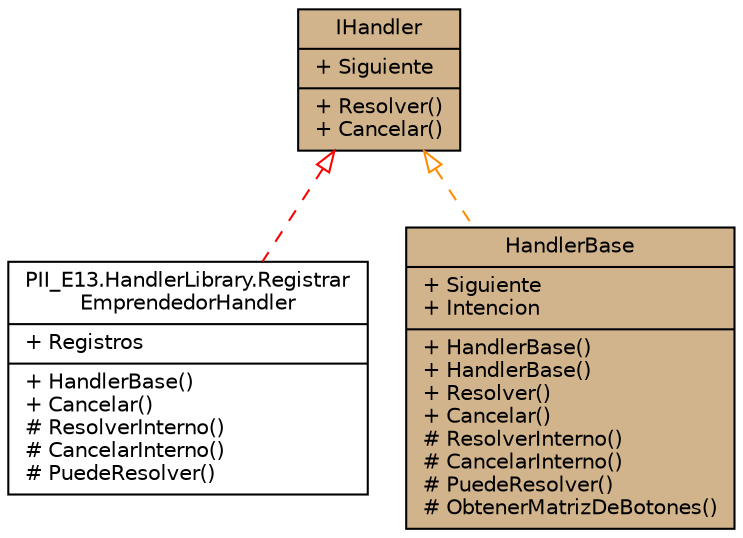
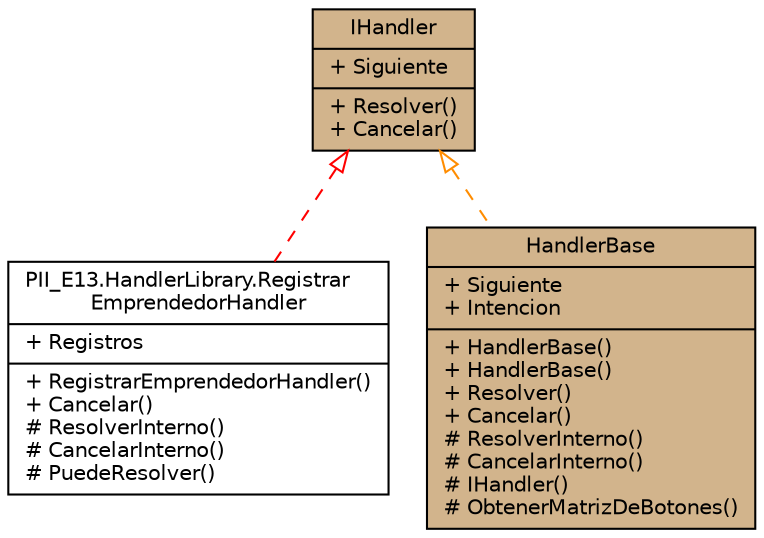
(110, 382) -> (198, 382)
(518, 485) -> (507, 485)
